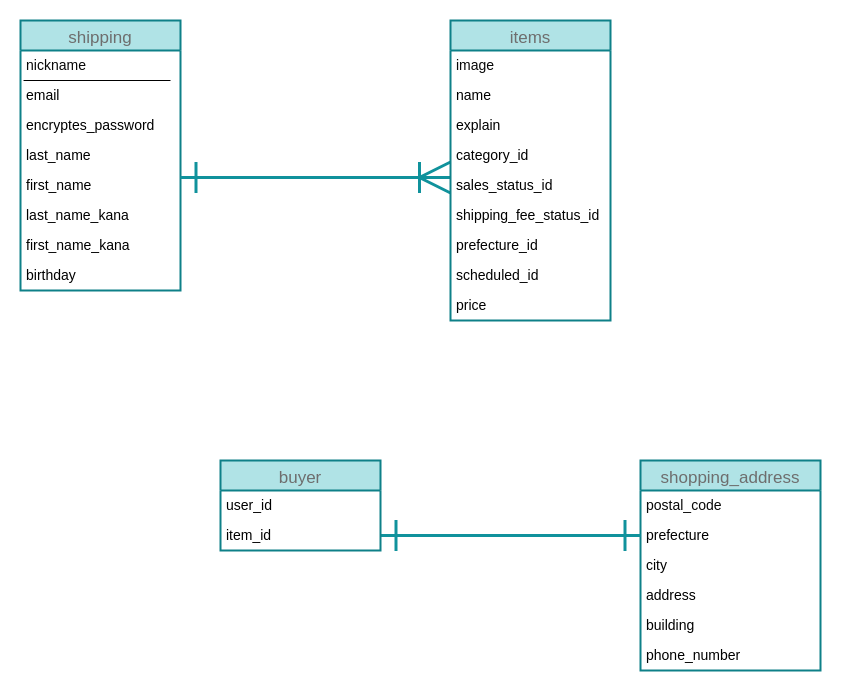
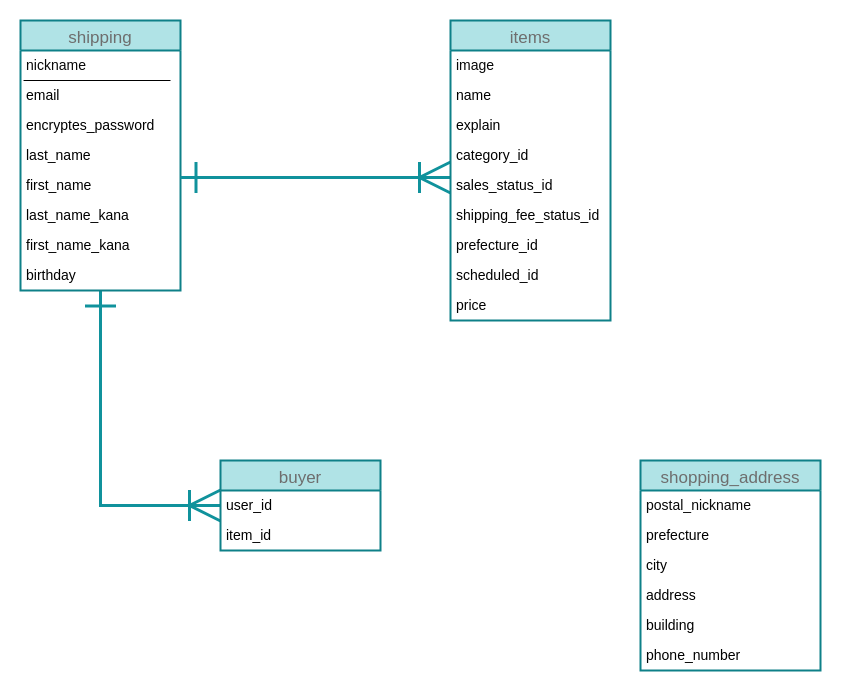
none -> (101, 458)
(687, 505) -> (701, 505)
(510, 536) -> none
